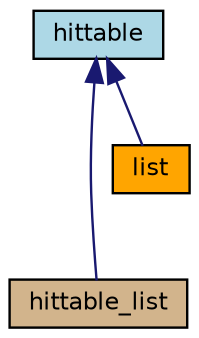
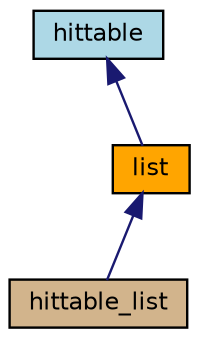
(91, 182) -> (120, 248)
